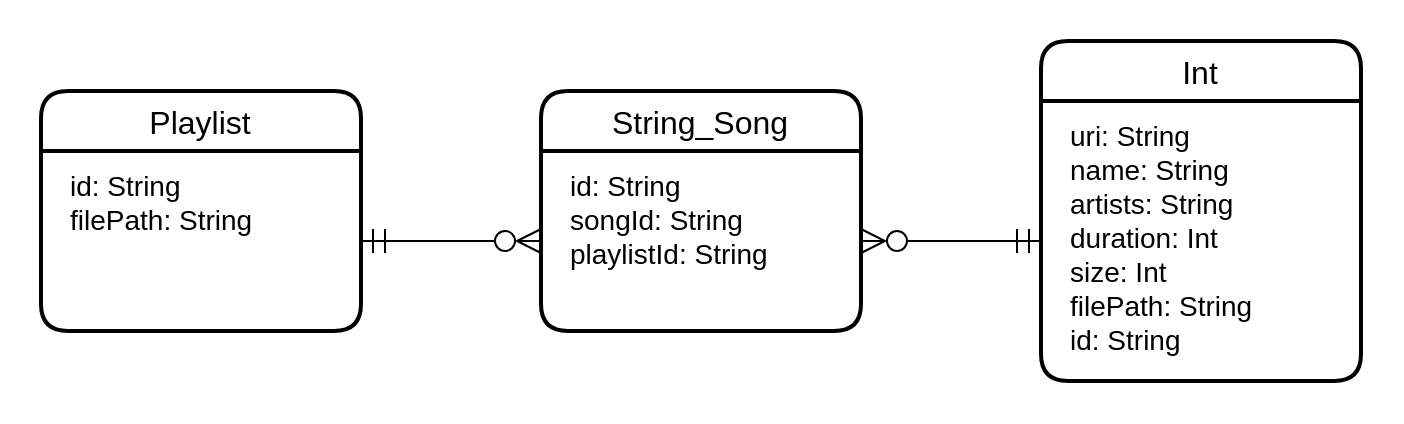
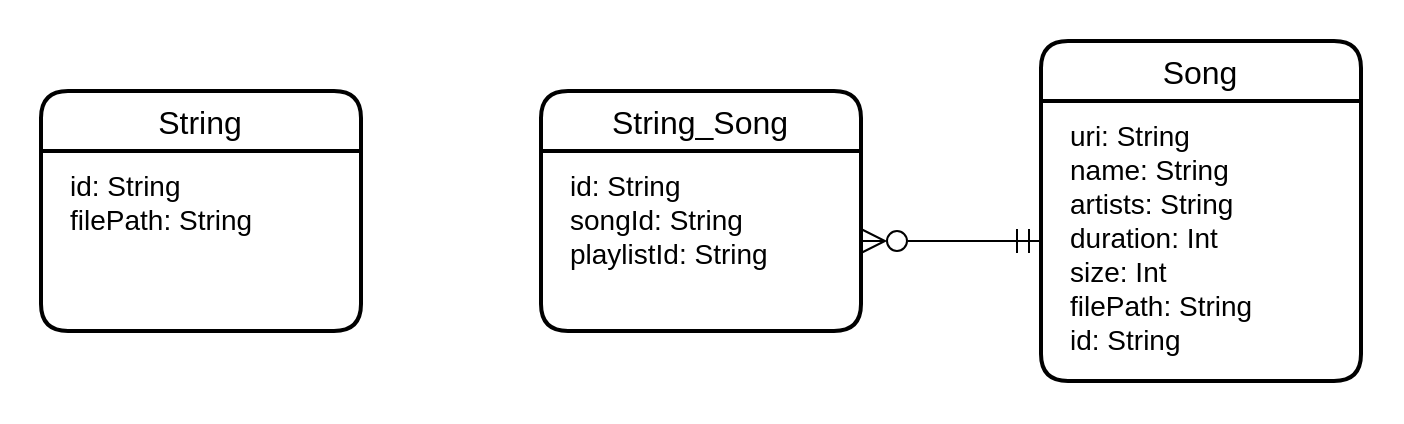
(1200, 73) -> (1200, 73)
(200, 123) -> (200, 123)
(429, 241) -> none
